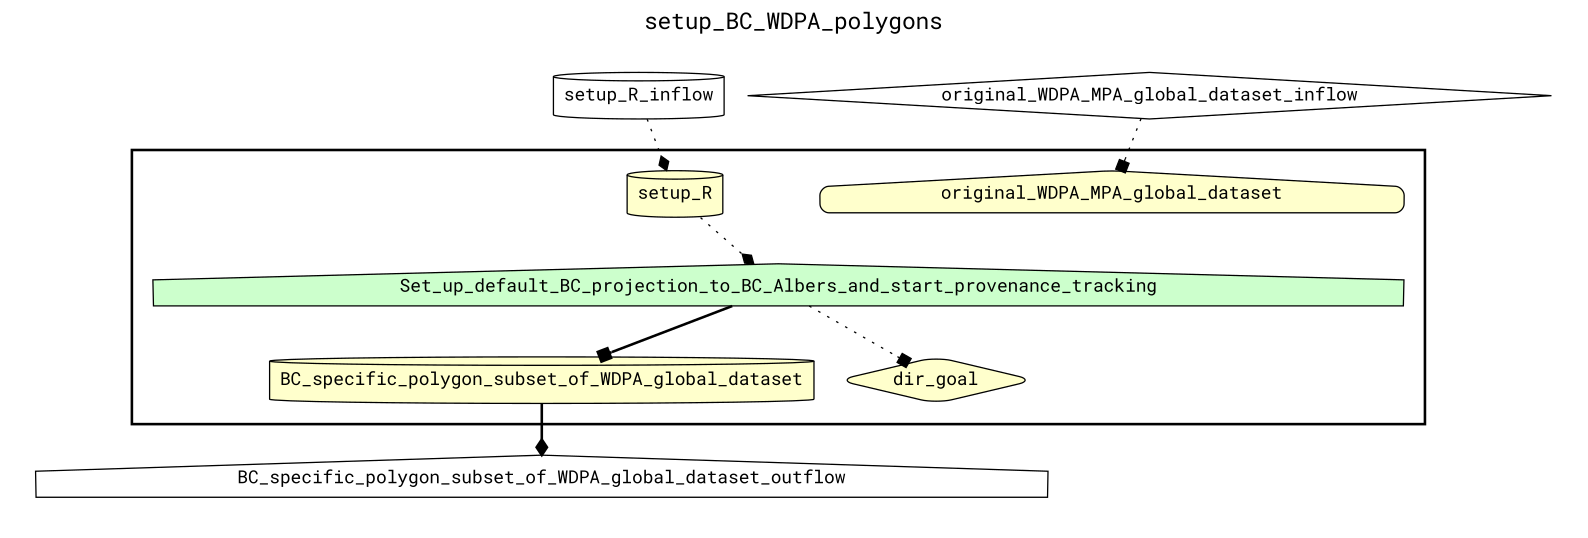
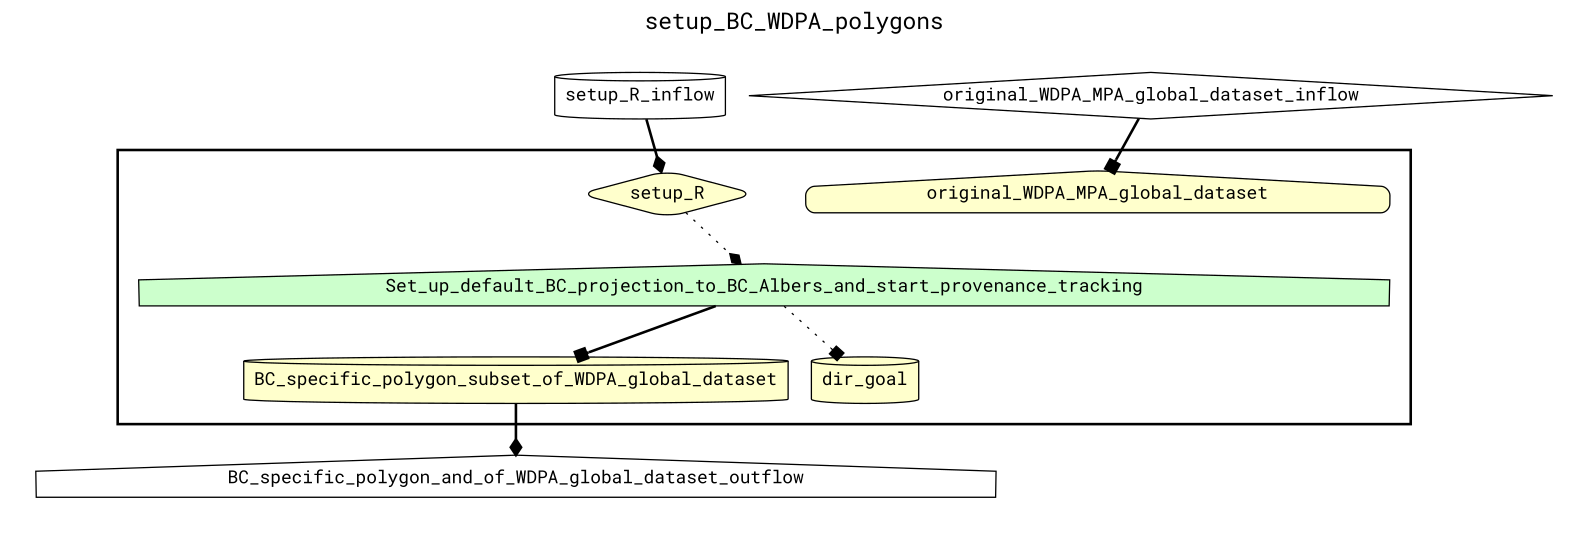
(654, 137) -> (652, 138)
(1133, 139) -> (1127, 139)
(675, 194) -> (667, 194)
(936, 380) -> (865, 380)
(542, 478) -> (516, 478)
